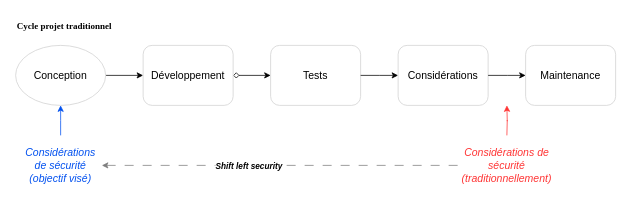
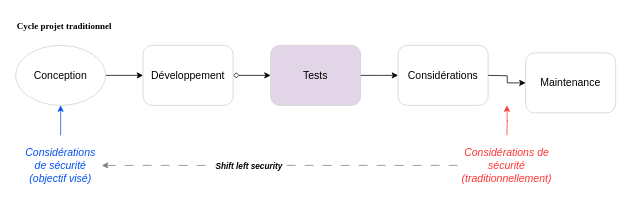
(315, 75) -> (315, 75)
(570, 75) -> (570, 83)
